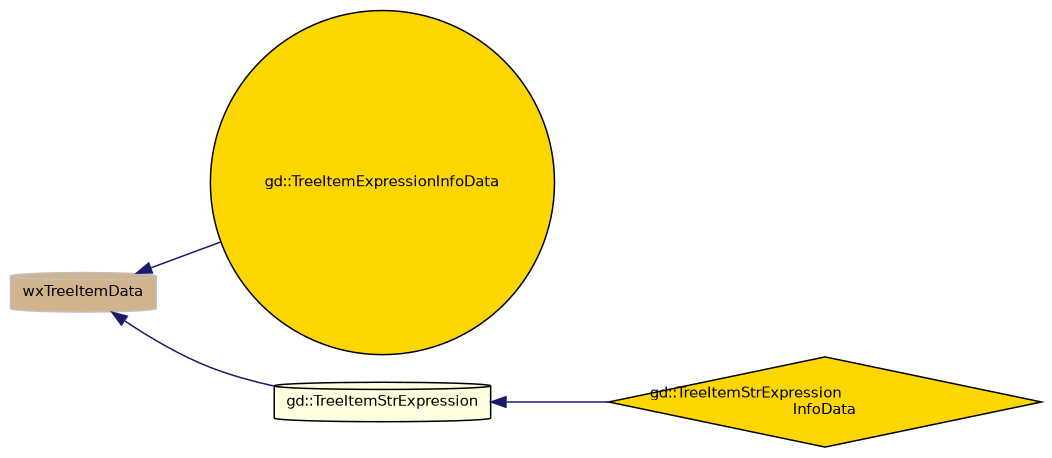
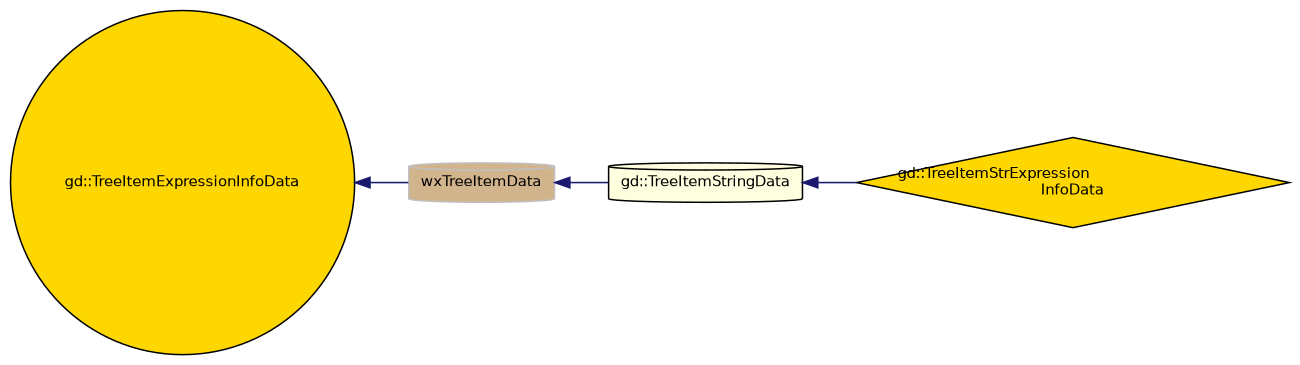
(186, 255) -> (389, 183)
(382, 402) -> (706, 183)
